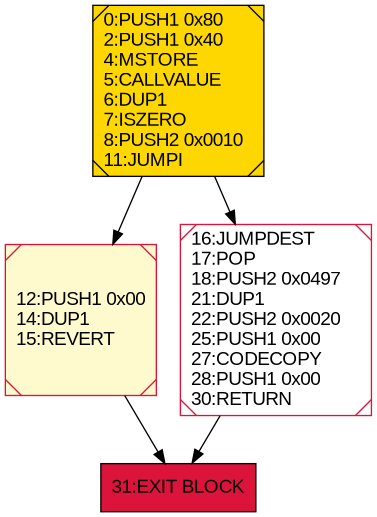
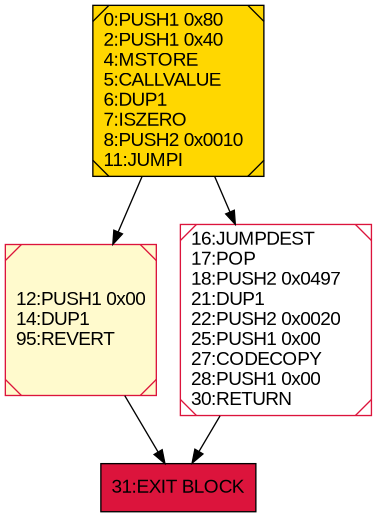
(81, 320) -> (81, 320)
